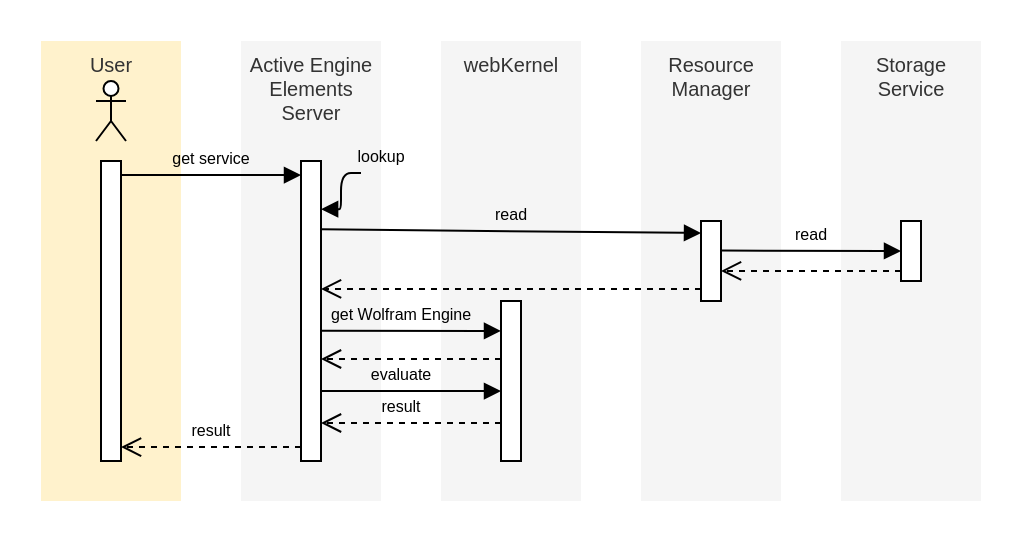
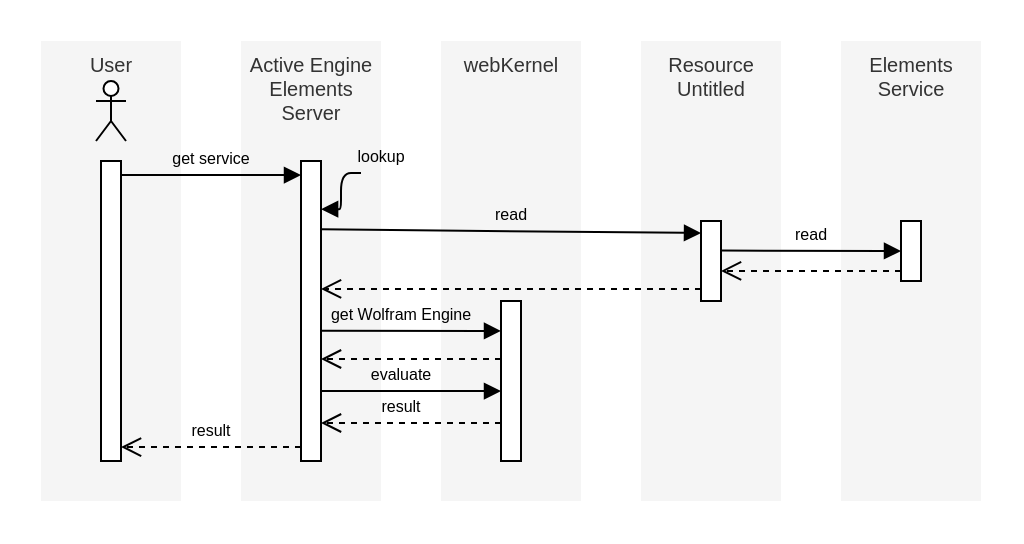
(112, 67) -> (112, 67)
(712, 79) -> (712, 79)
(912, 79) -> (912, 79)
